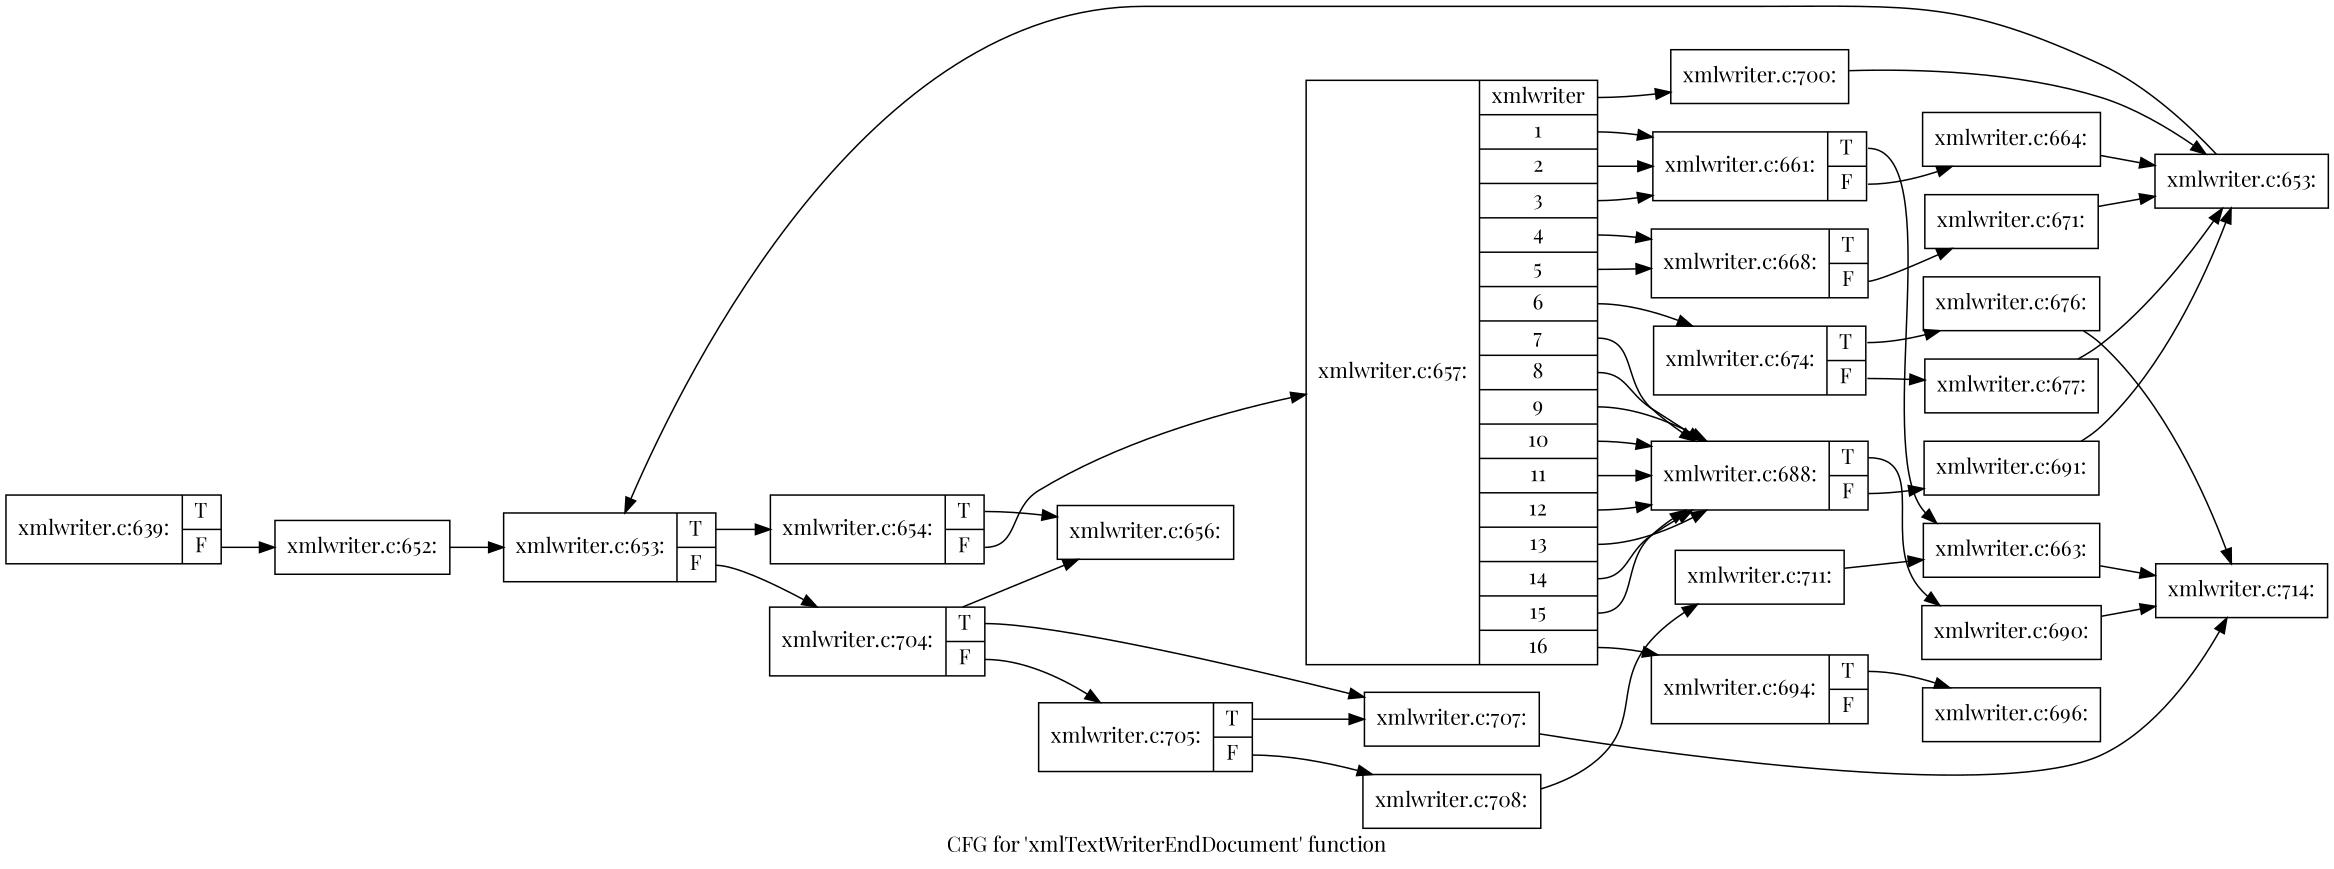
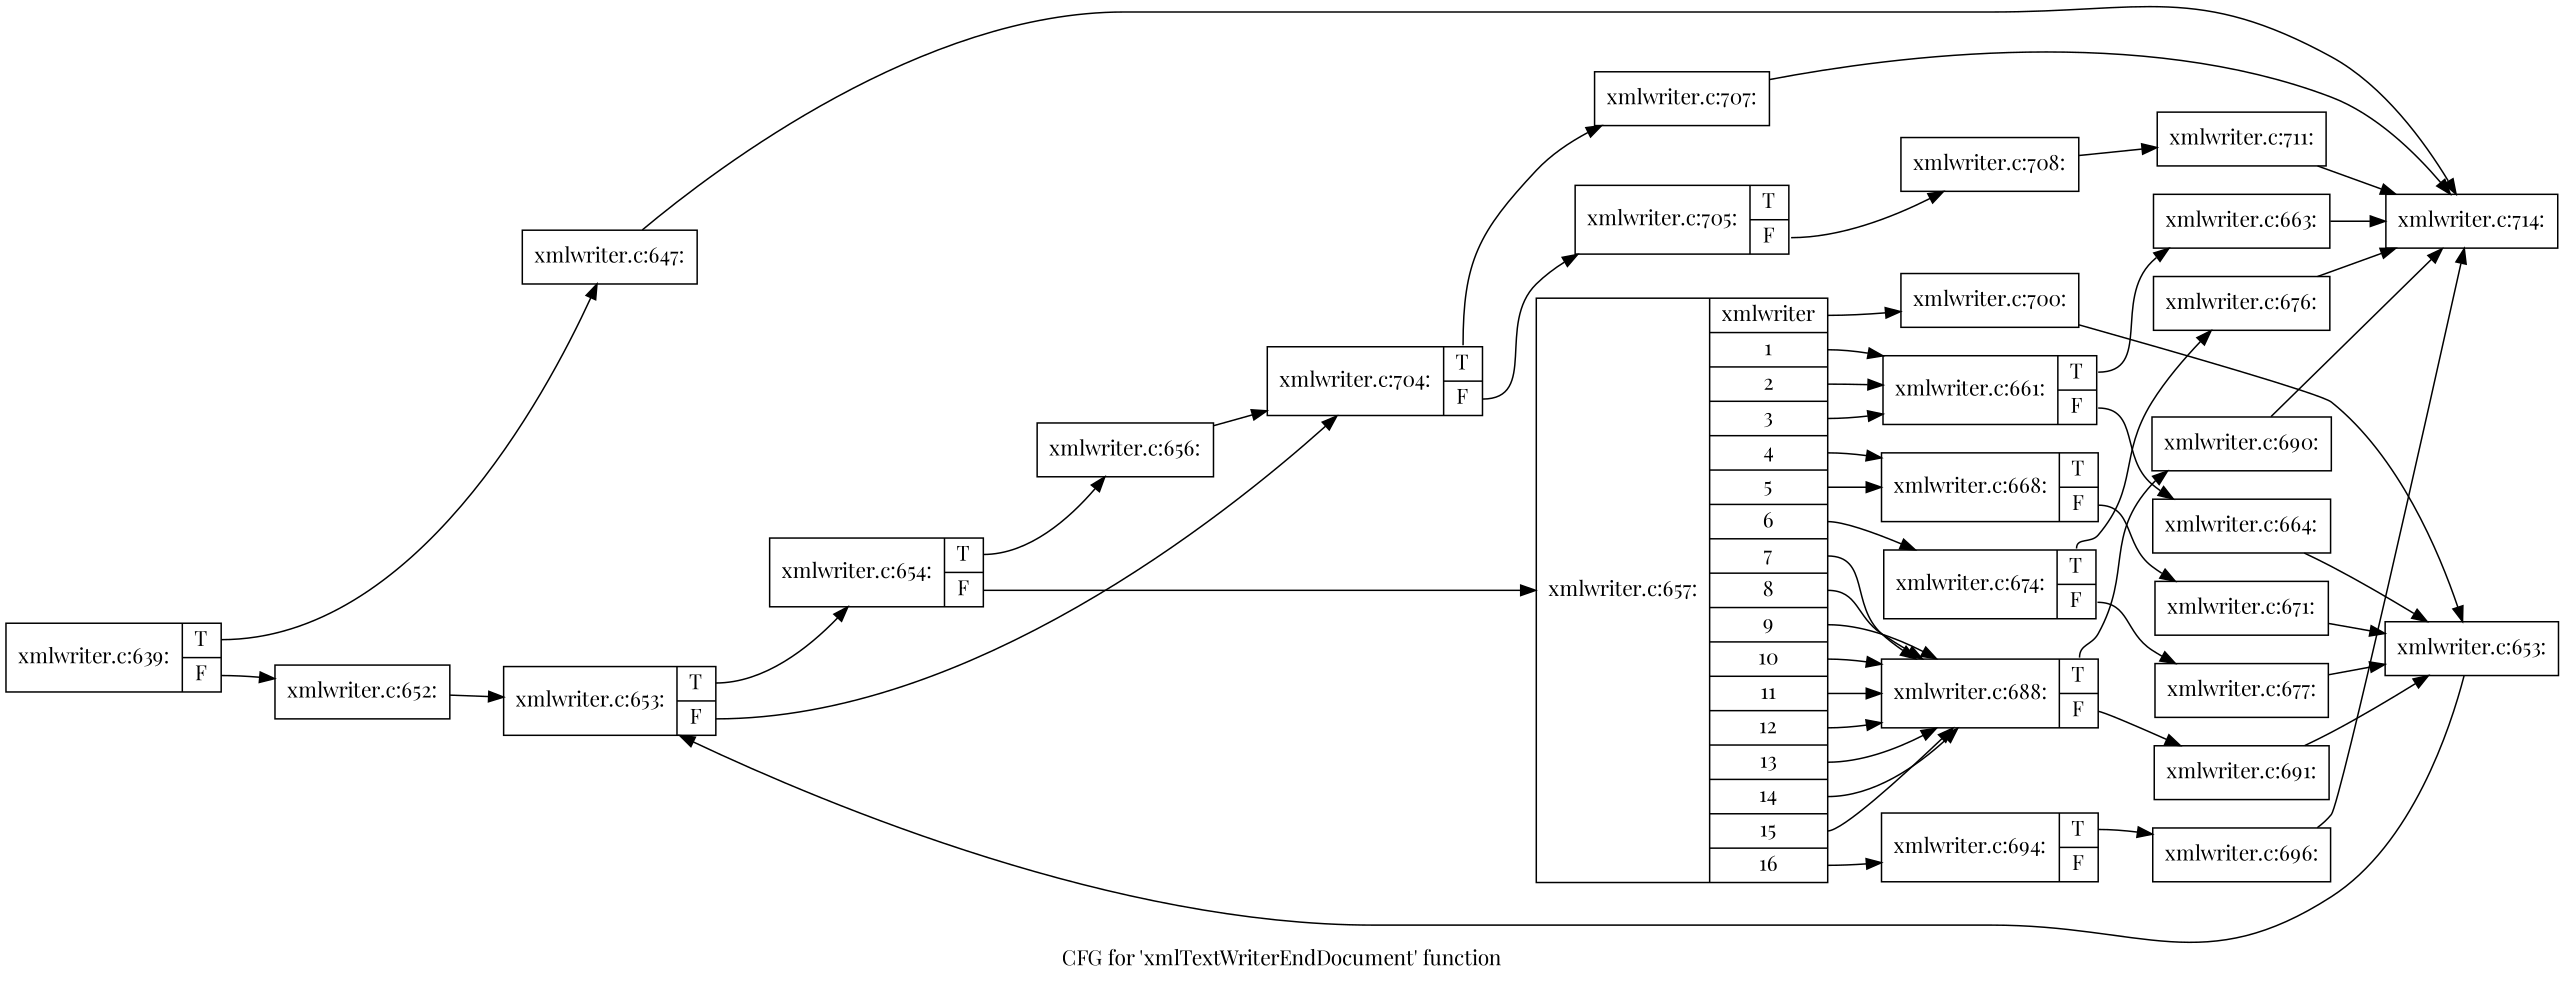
none -> (610, 257)
none -> (2397, 549)
(1876, 565) -> (2349, 178)
(1014, 586) -> (1233, 420)
(1301, 719) -> none
